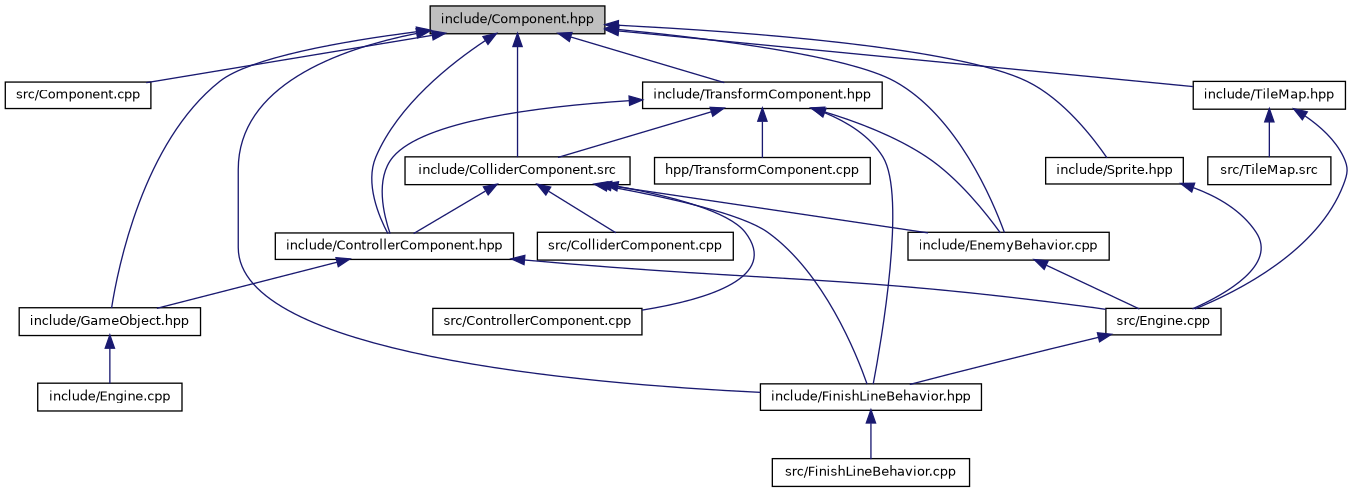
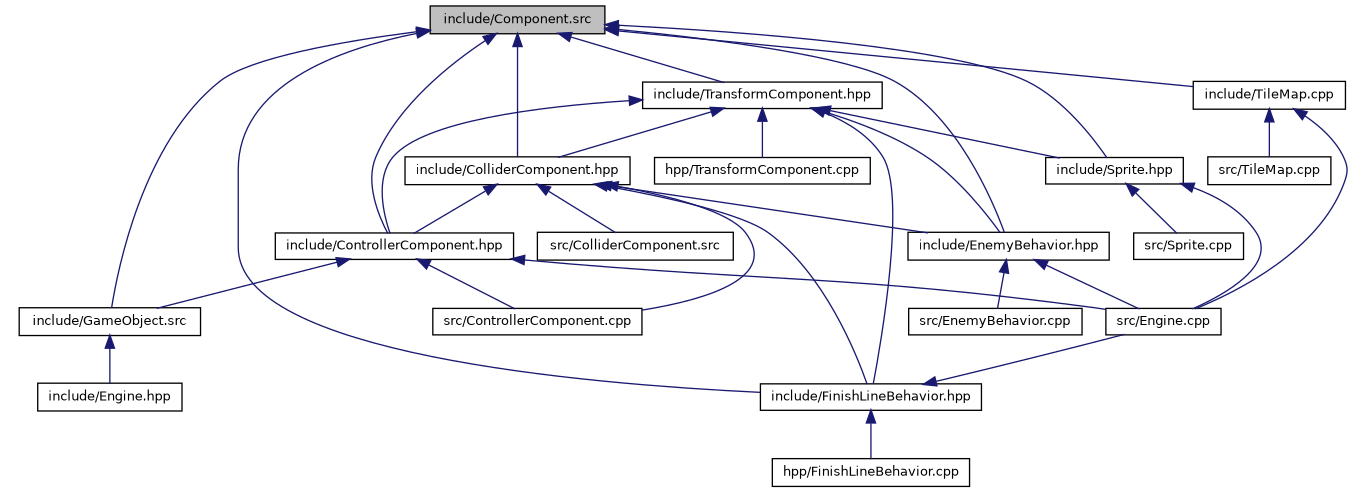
(518, 20) -> (518, 20)
(78, 95) -> none
(1269, 95) -> (1269, 95)
none -> (939, 133)
(518, 171) -> (518, 171)
(1269, 171) -> (1269, 171)
(635, 246) -> (635, 246)
(1009, 246) -> (1009, 246)
none -> (1189, 246)
none -> (472, 287)
(110, 322) -> (110, 322)
none -> (995, 322)
(1004, 360) -> (1030, 358)
(110, 397) -> (110, 397)
(871, 473) -> (871, 473)
